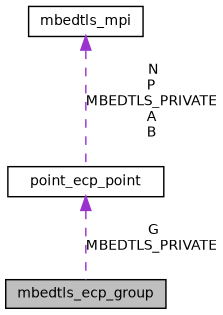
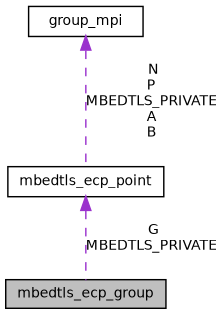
(86, 21) -> (86, 21)
(86, 182) -> (86, 182)
